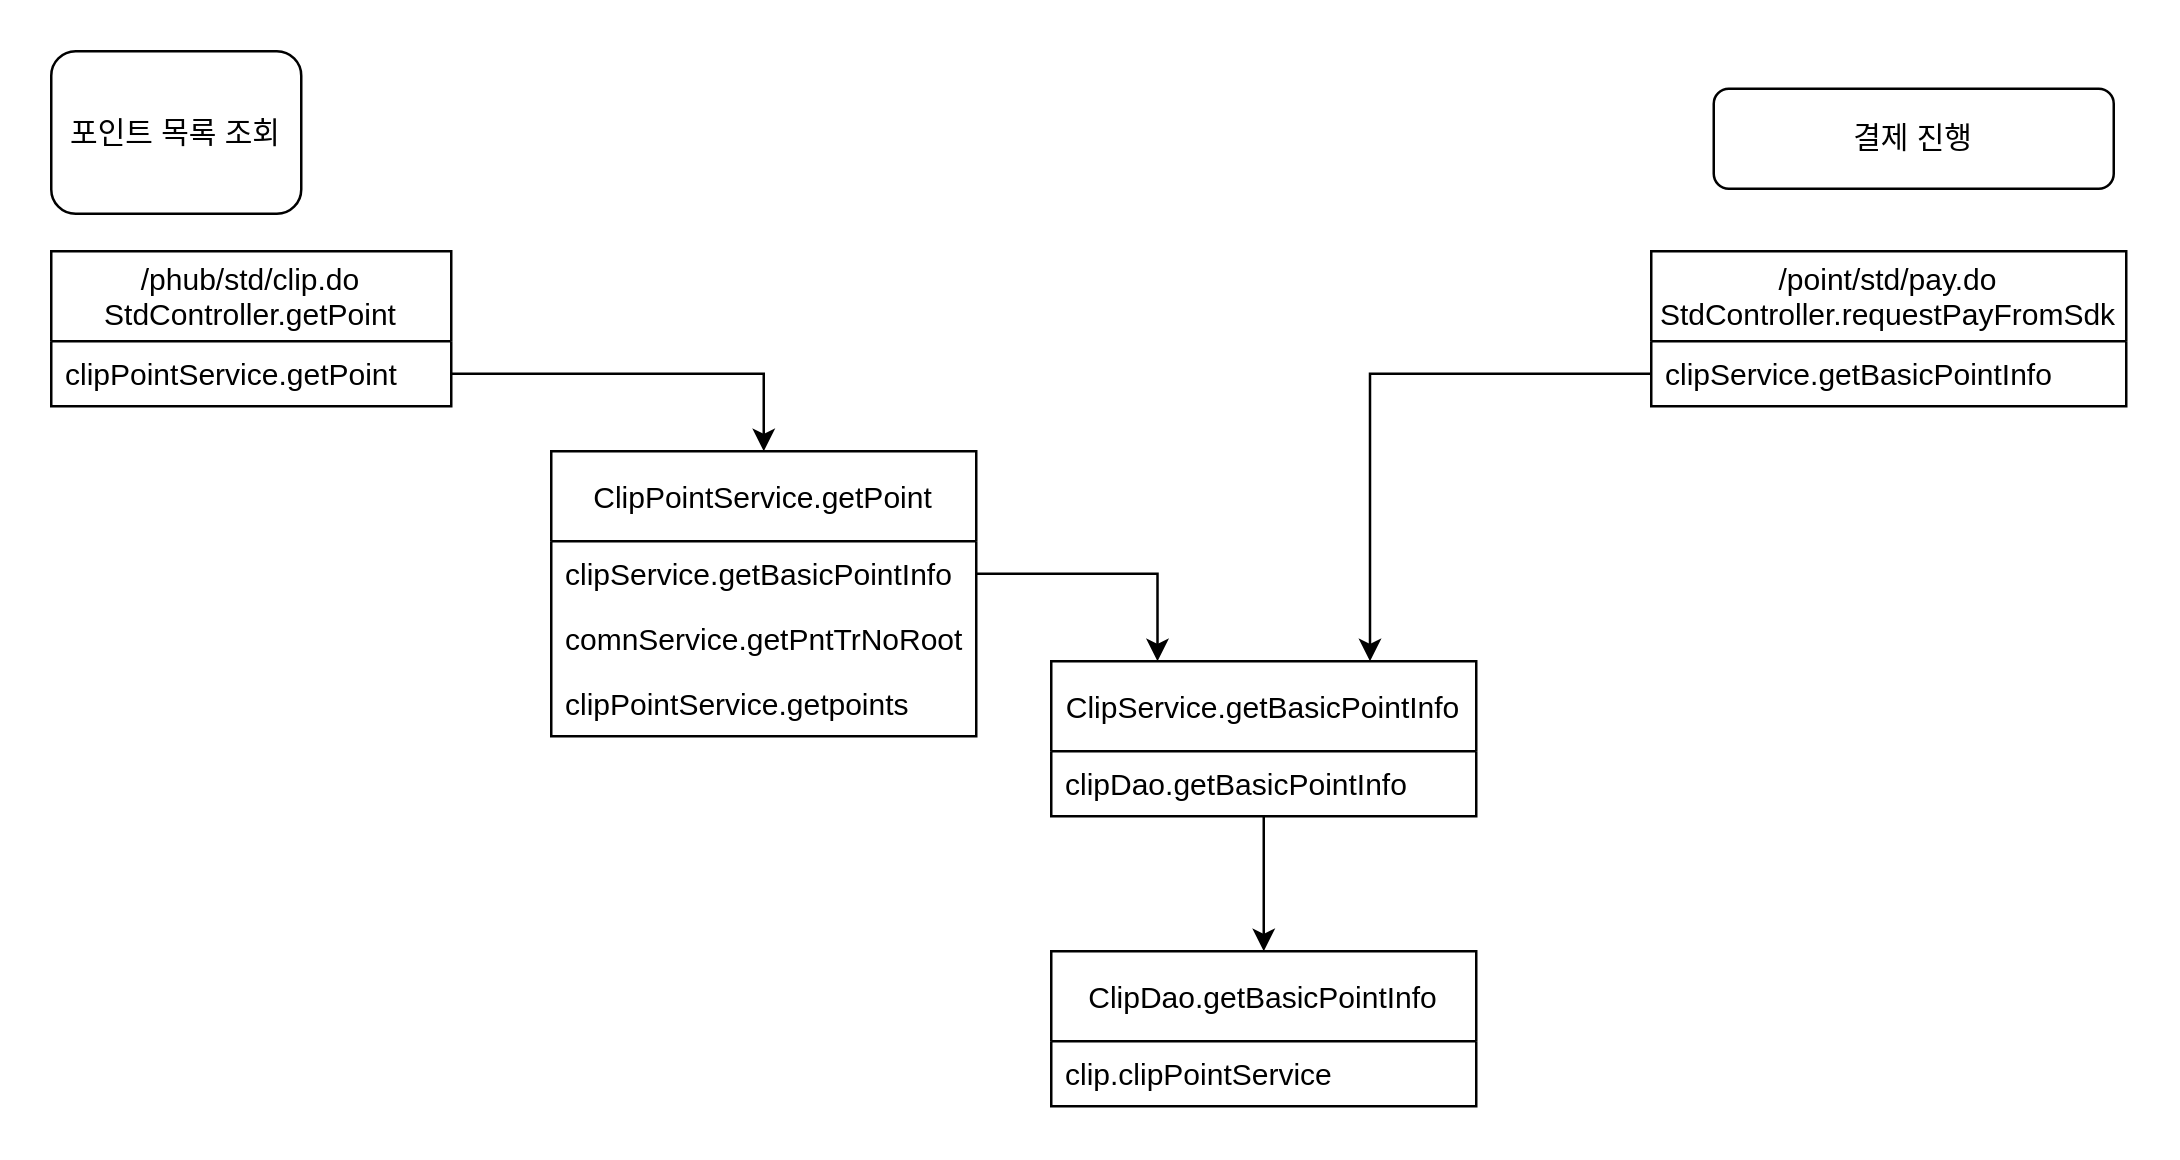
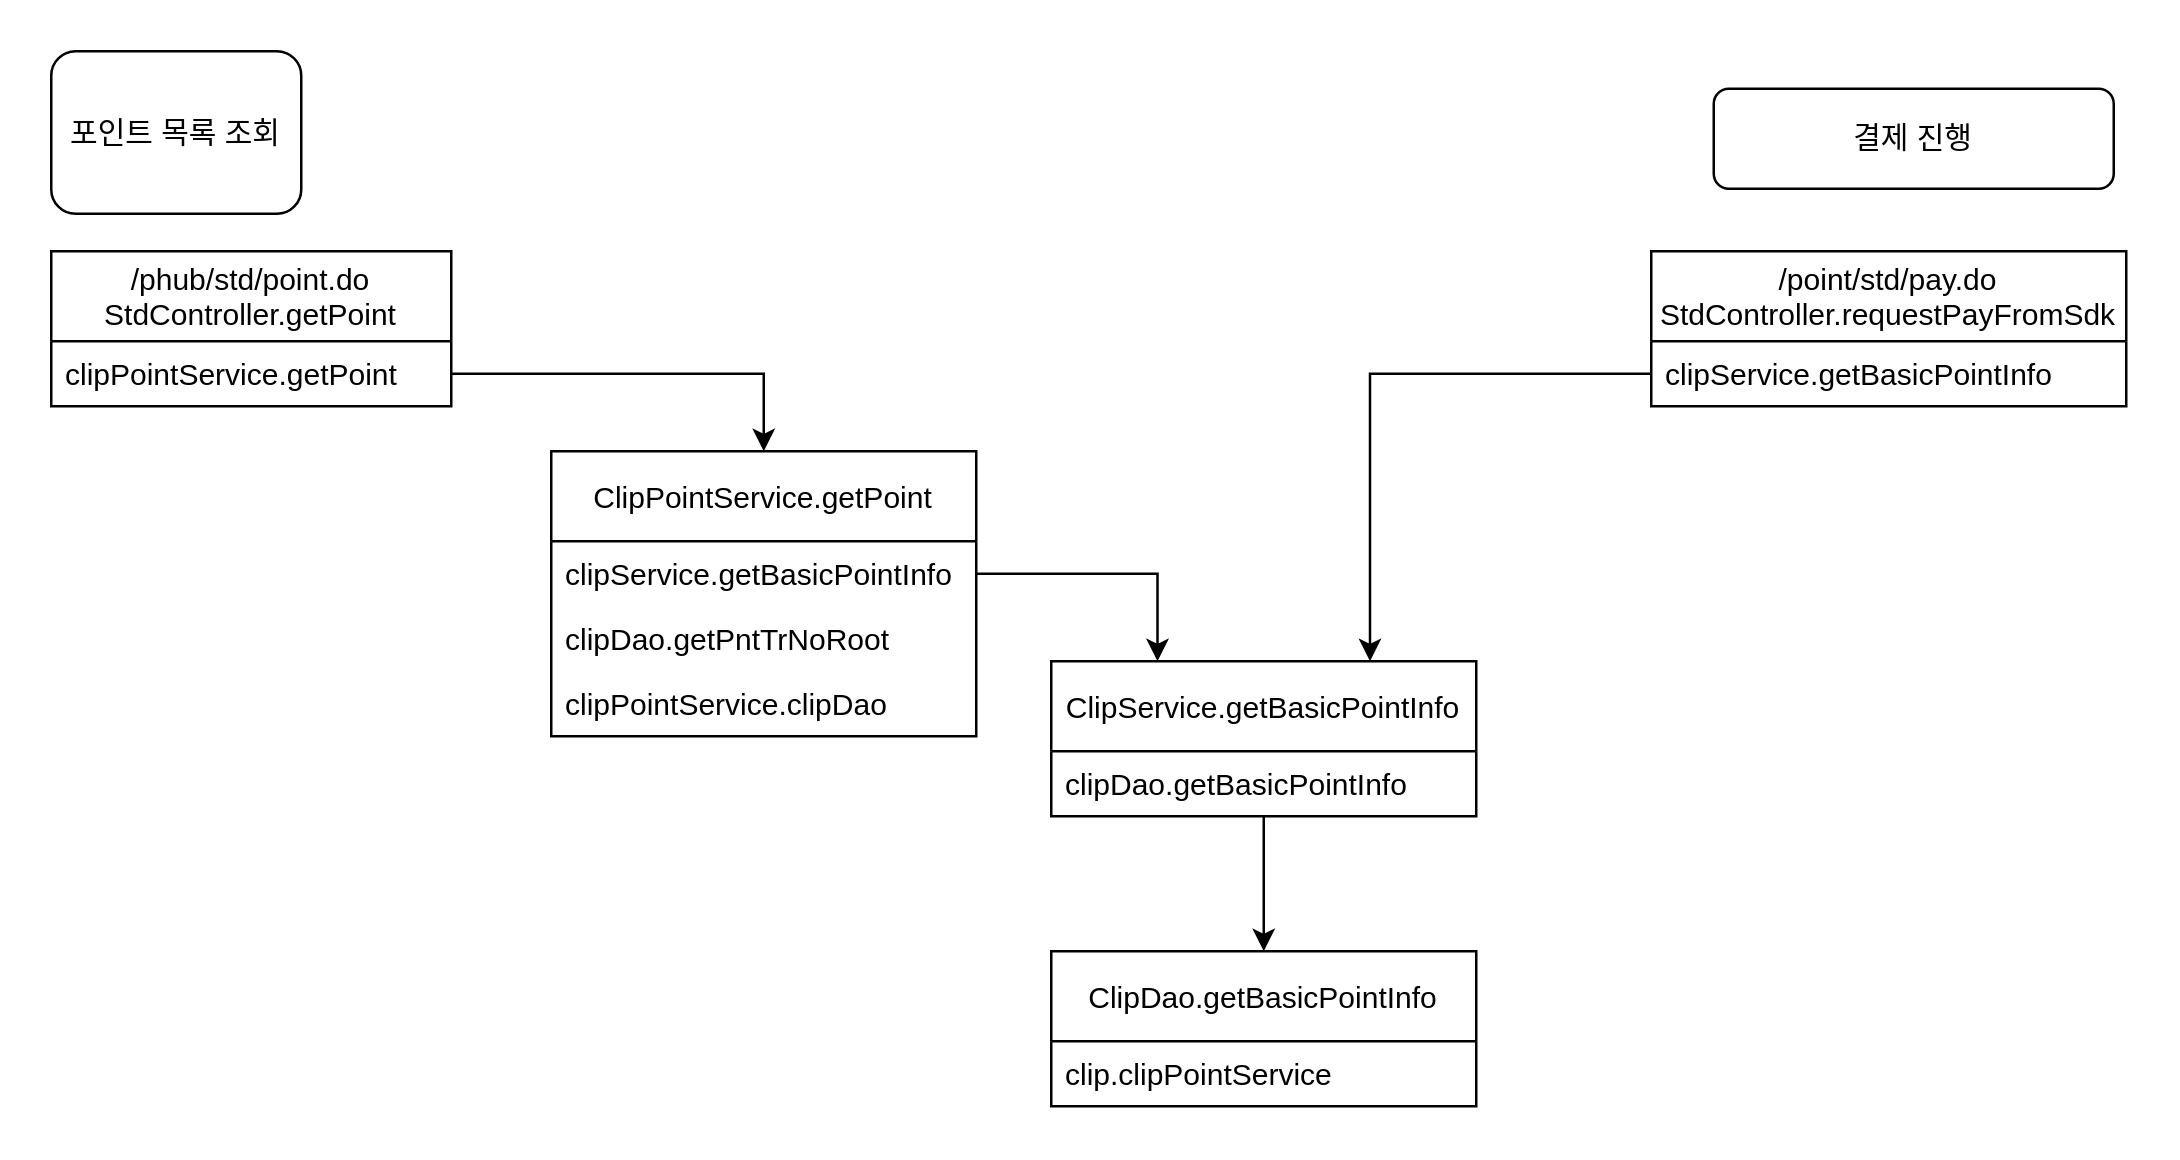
(250, 280) -> (250, 280)
(776, 640) -> (738, 640)
(760, 705) -> (739, 705)
